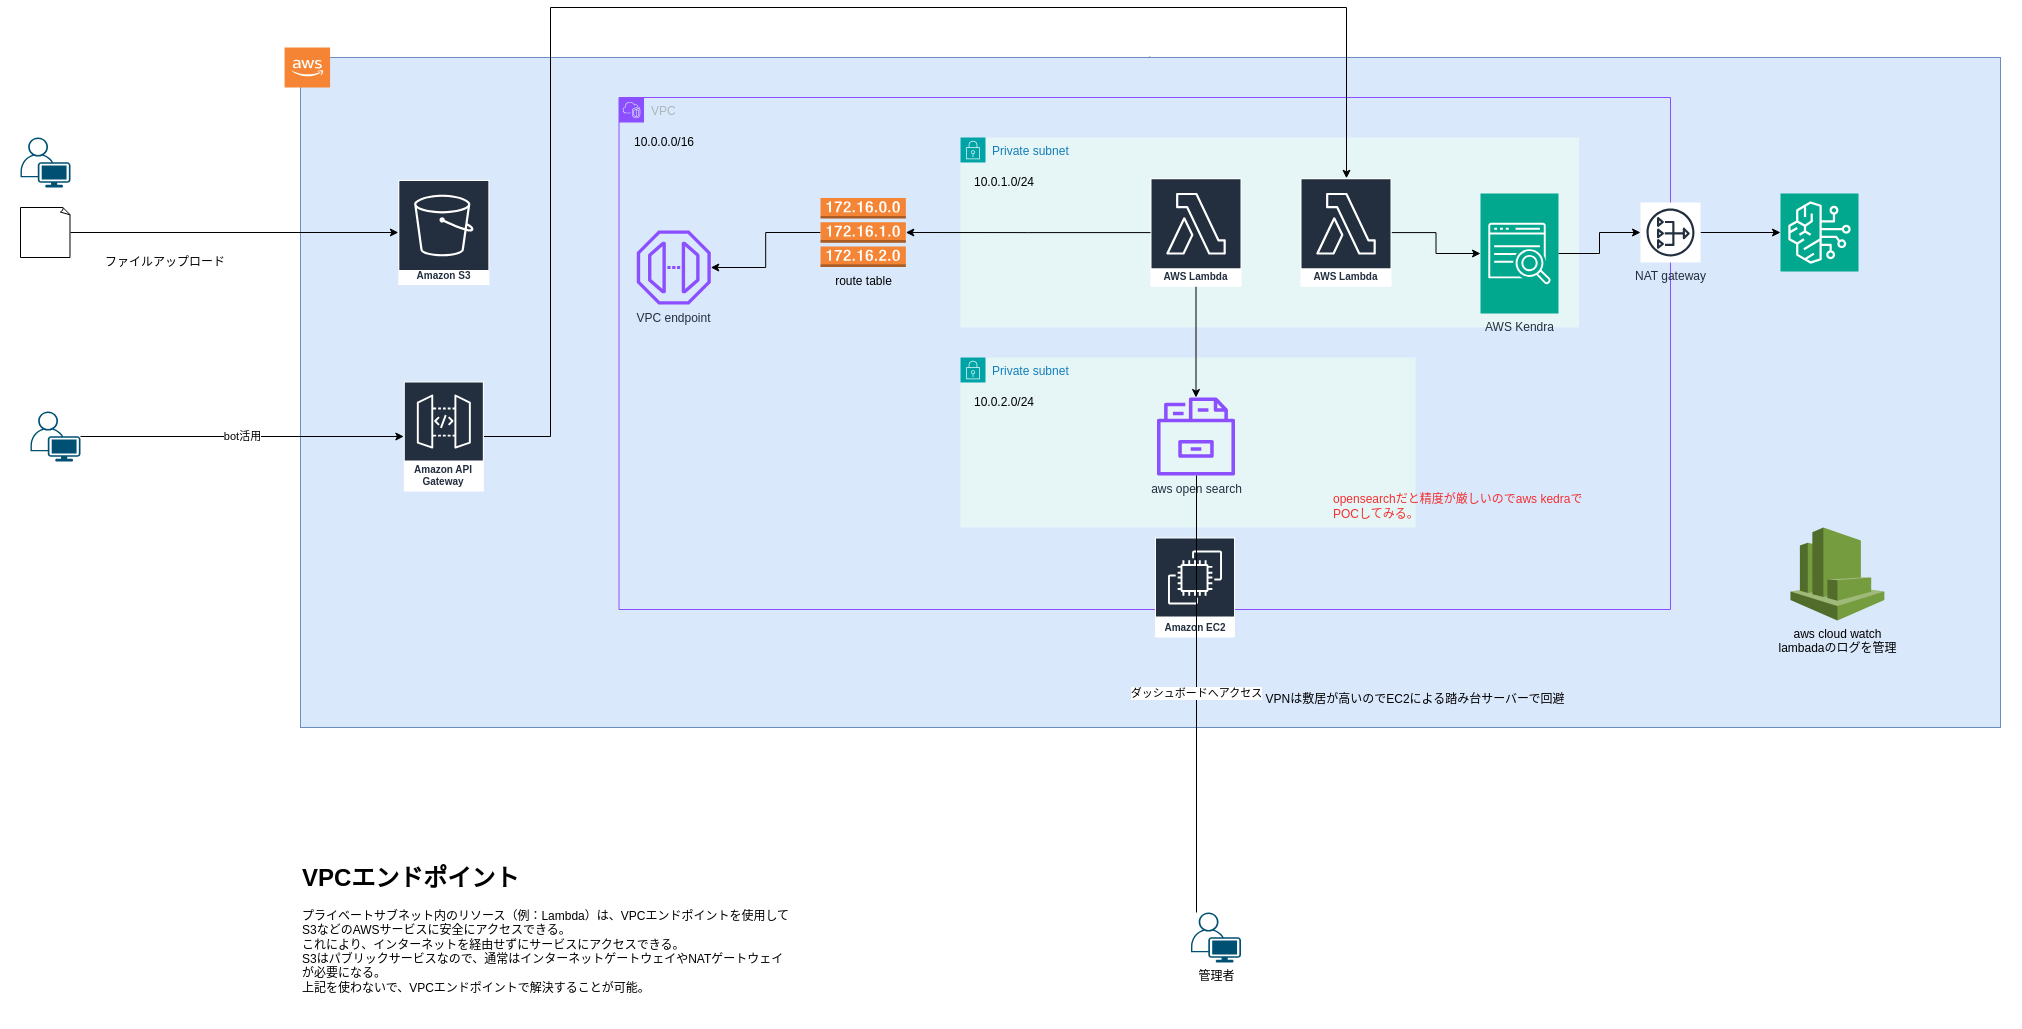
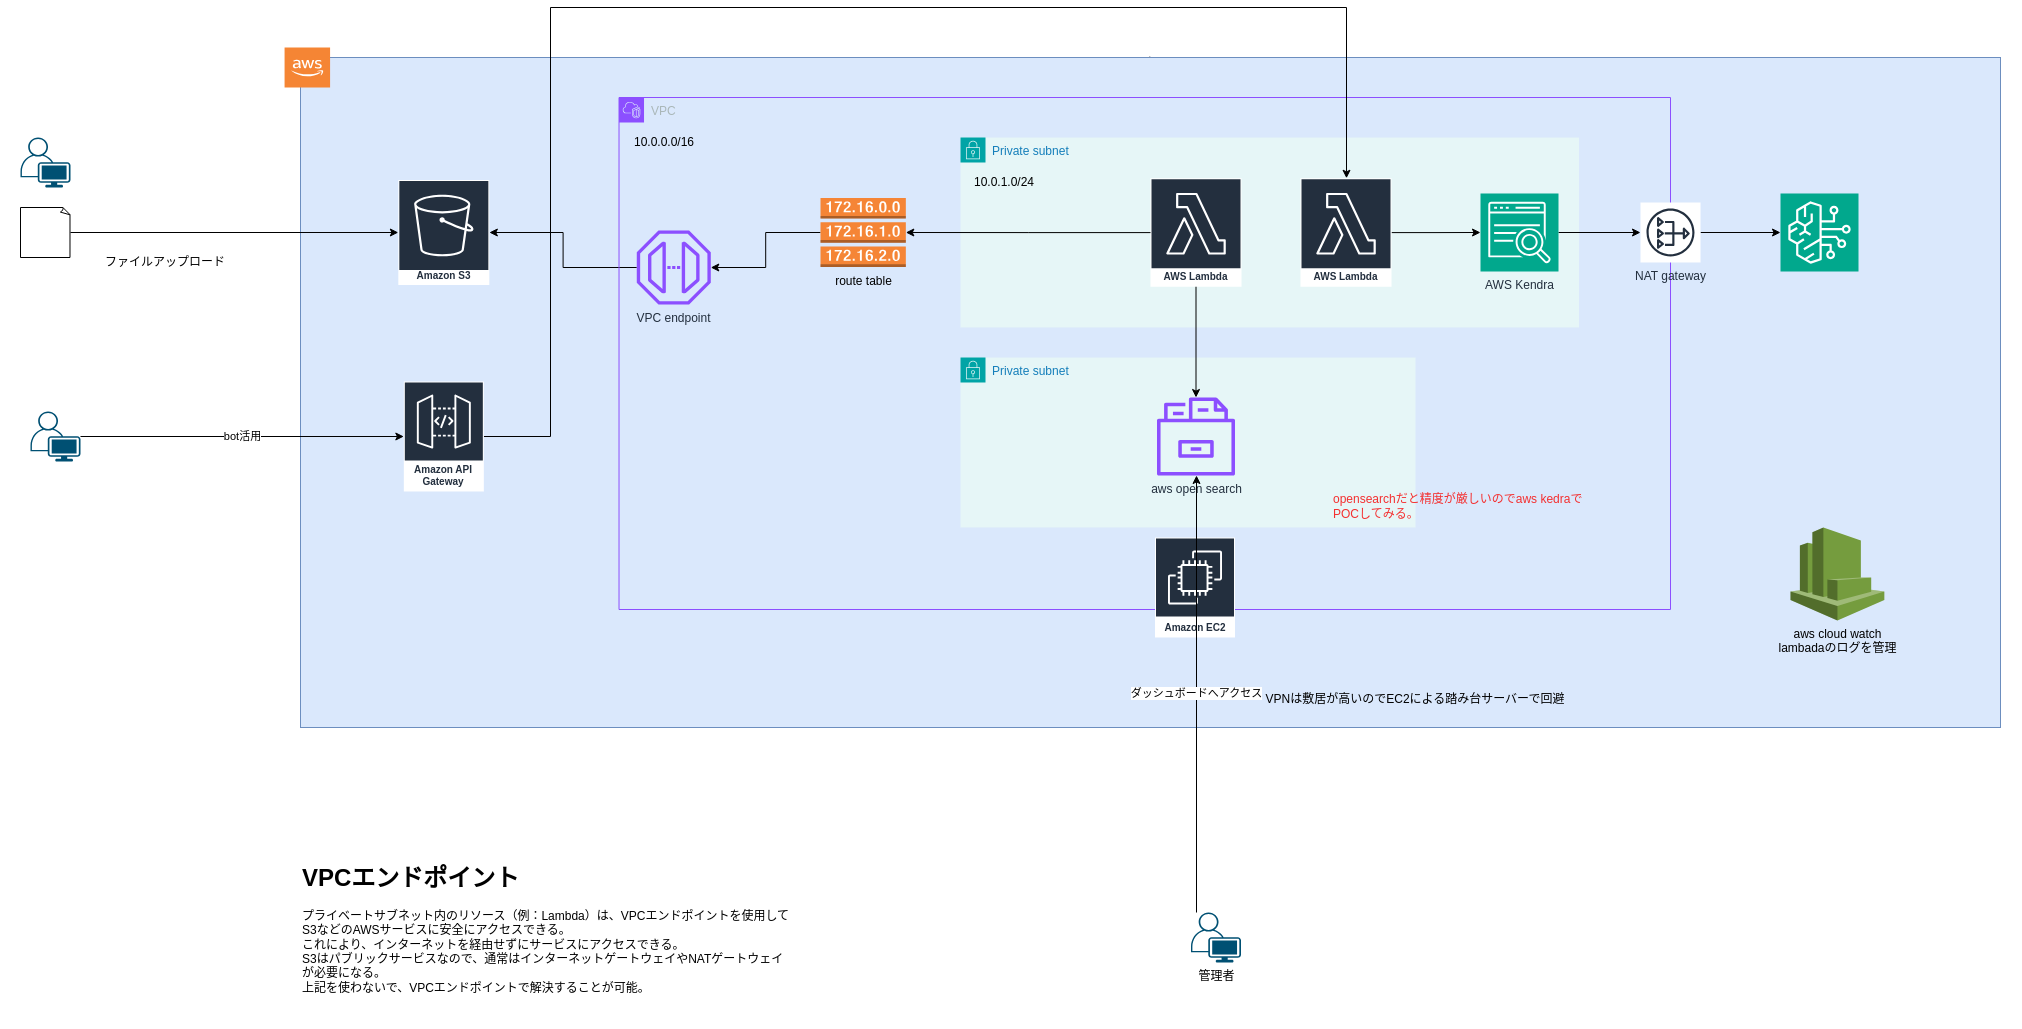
none -> (563, 254)
(1520, 254) -> (1520, 233)
(1005, 403) -> none
(1197, 481) -> (1197, 483)
